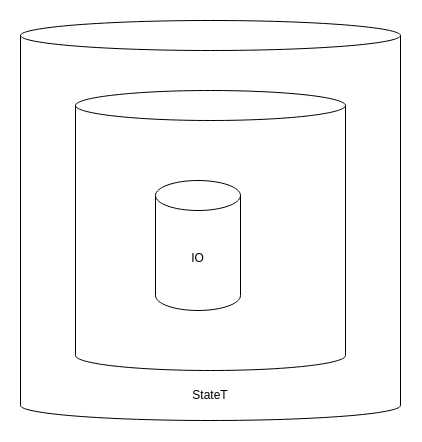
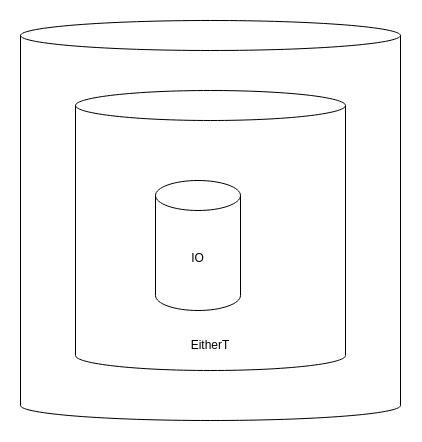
none -> (211, 346)
(211, 396) -> none
